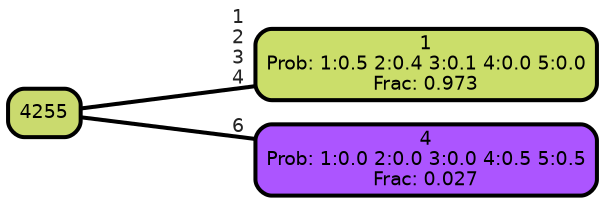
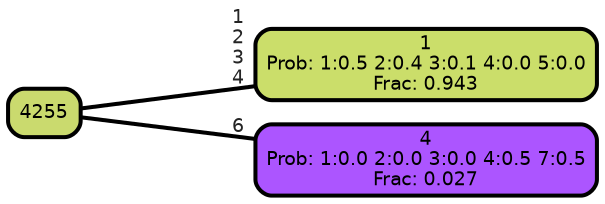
(426, 65) -> (426, 65)
(426, 160) -> (426, 160)
